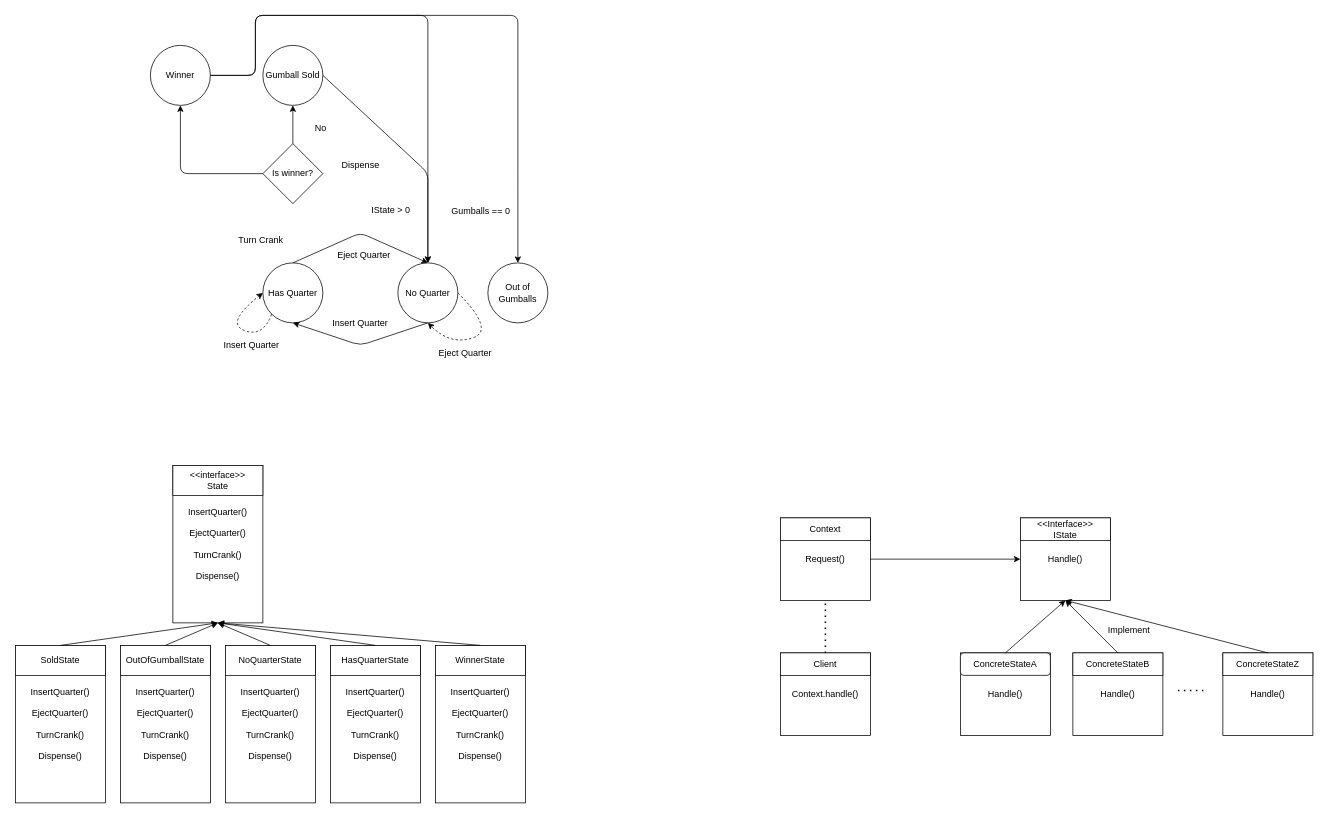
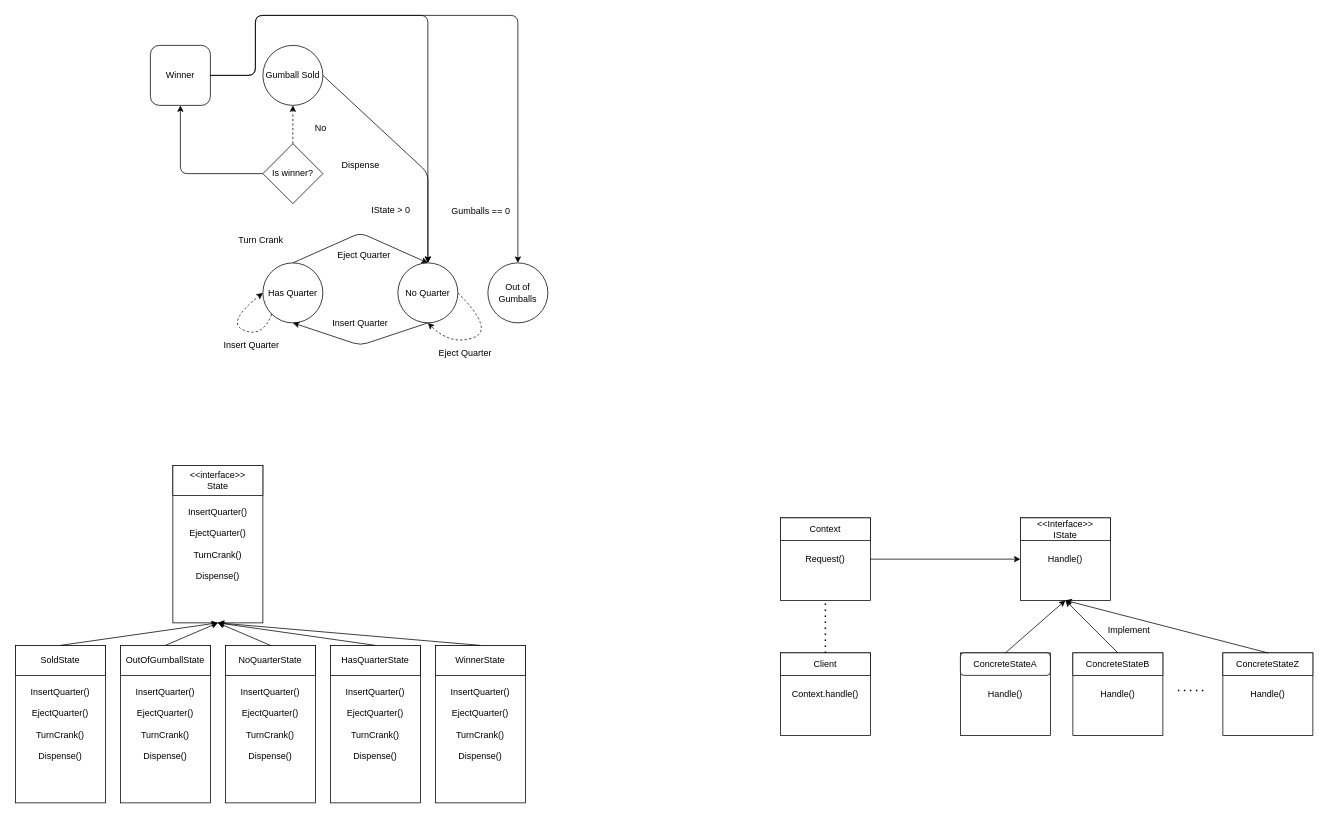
(180, 75) -> (180, 75)
(293, 126) -> (293, 126)
